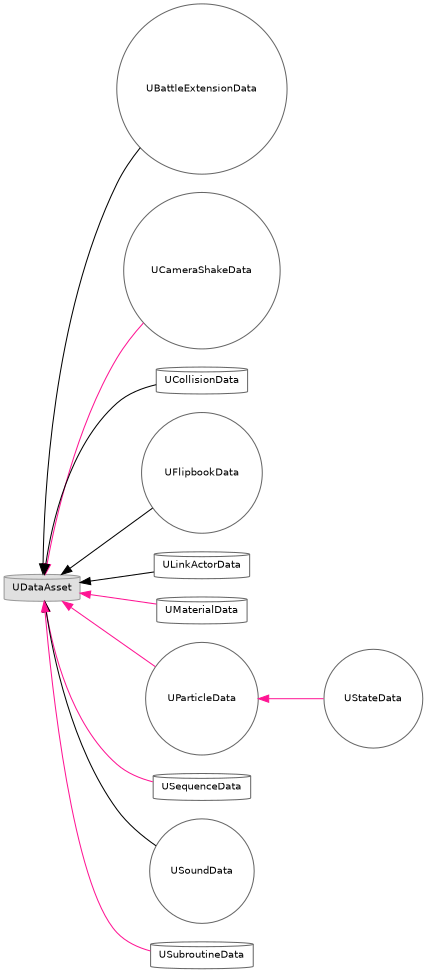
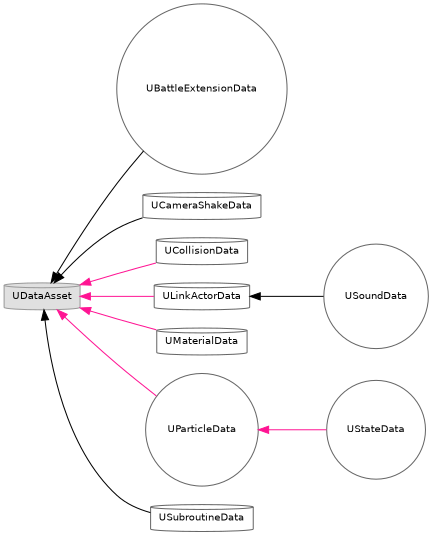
(202, 271) -> (202, 206)
(81, 437) -> (98, 241)
(85, 443) -> (123, 272)
(202, 473) -> none
(122, 577) -> (122, 296)
(80, 740) -> (292, 296)
(202, 787) -> none
(70, 795) -> (73, 432)
